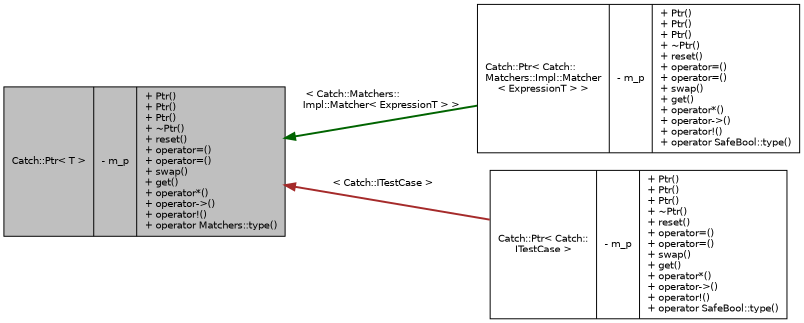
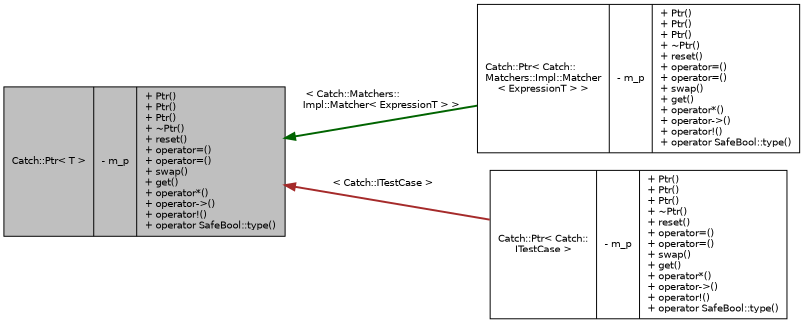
(211, 226) -> (210, 226)
